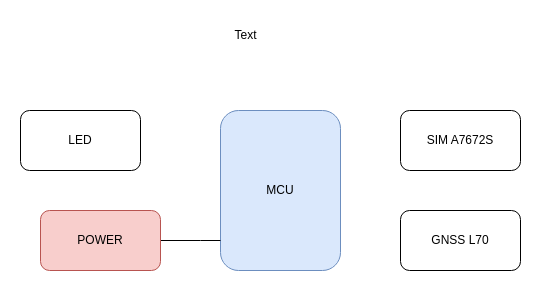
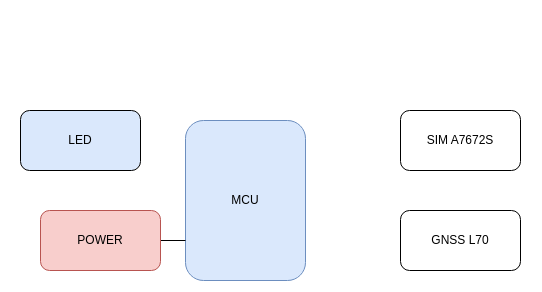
(246, 36) -> none
(81, 141) -> (81, 141)
(281, 191) -> (246, 201)
